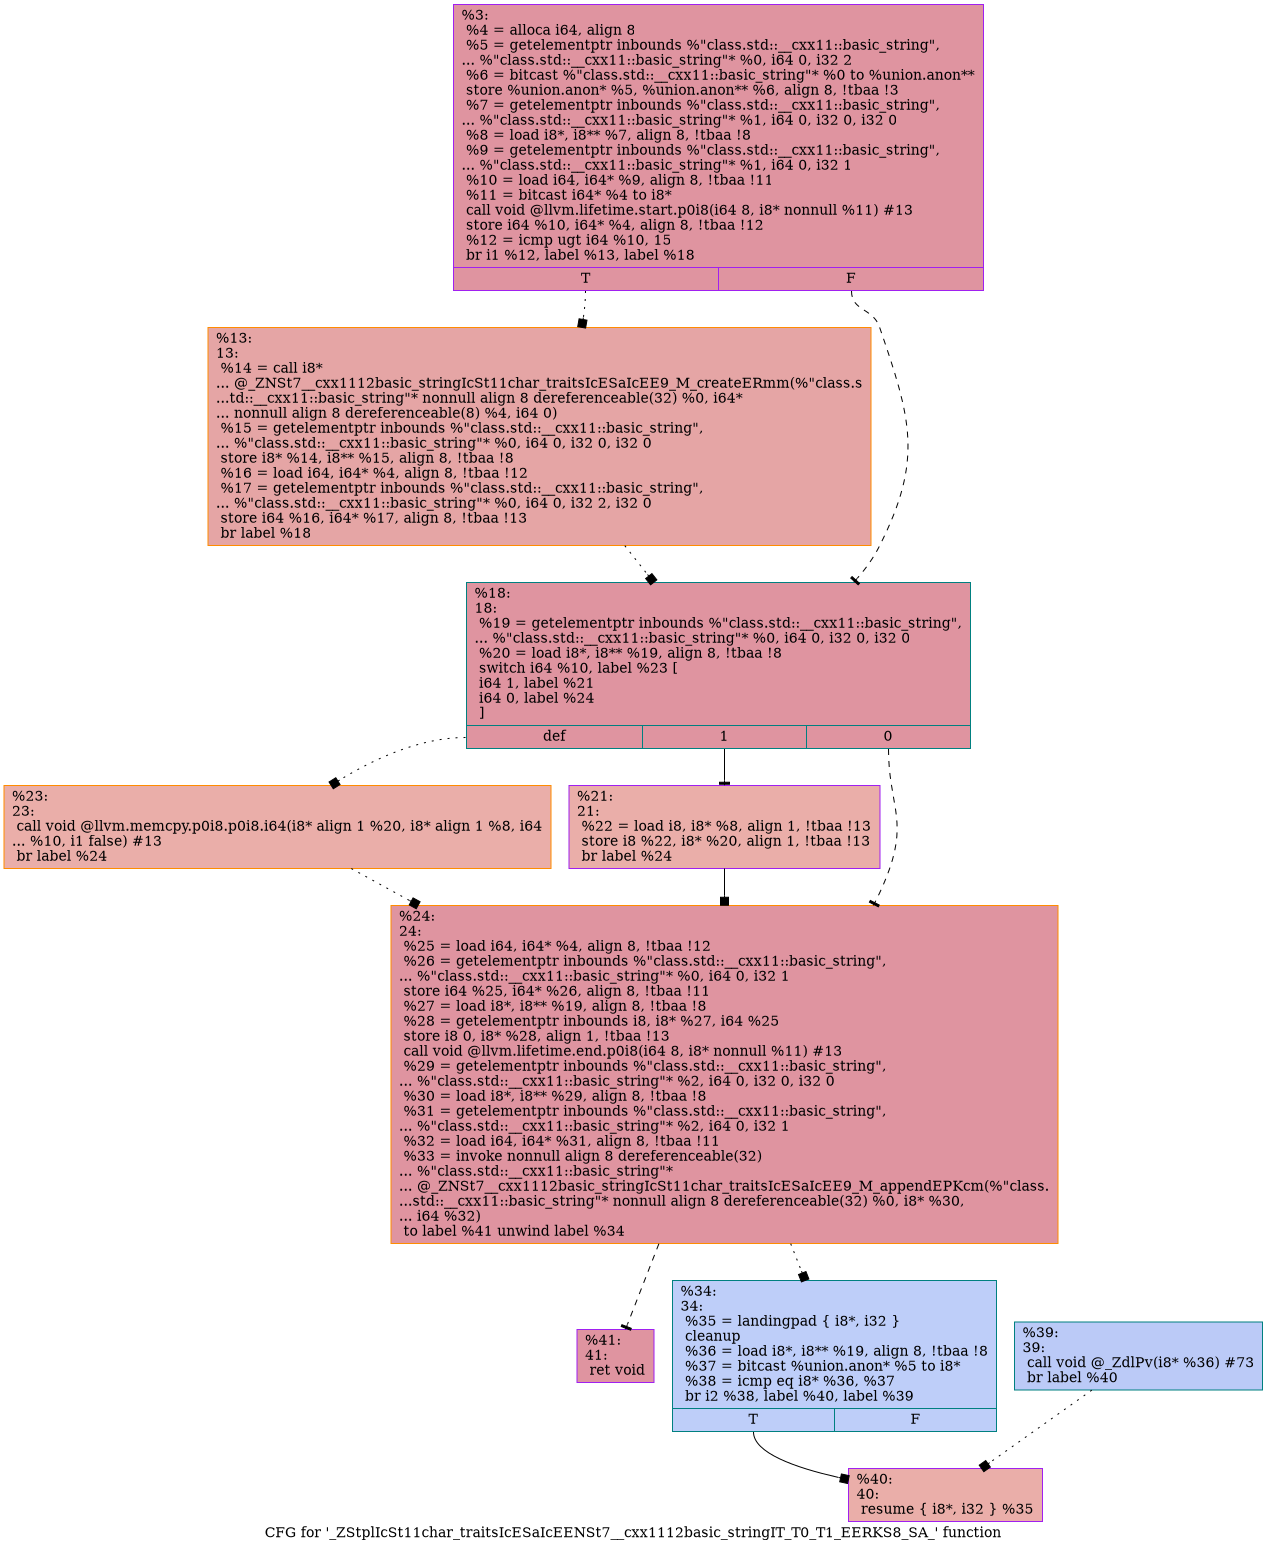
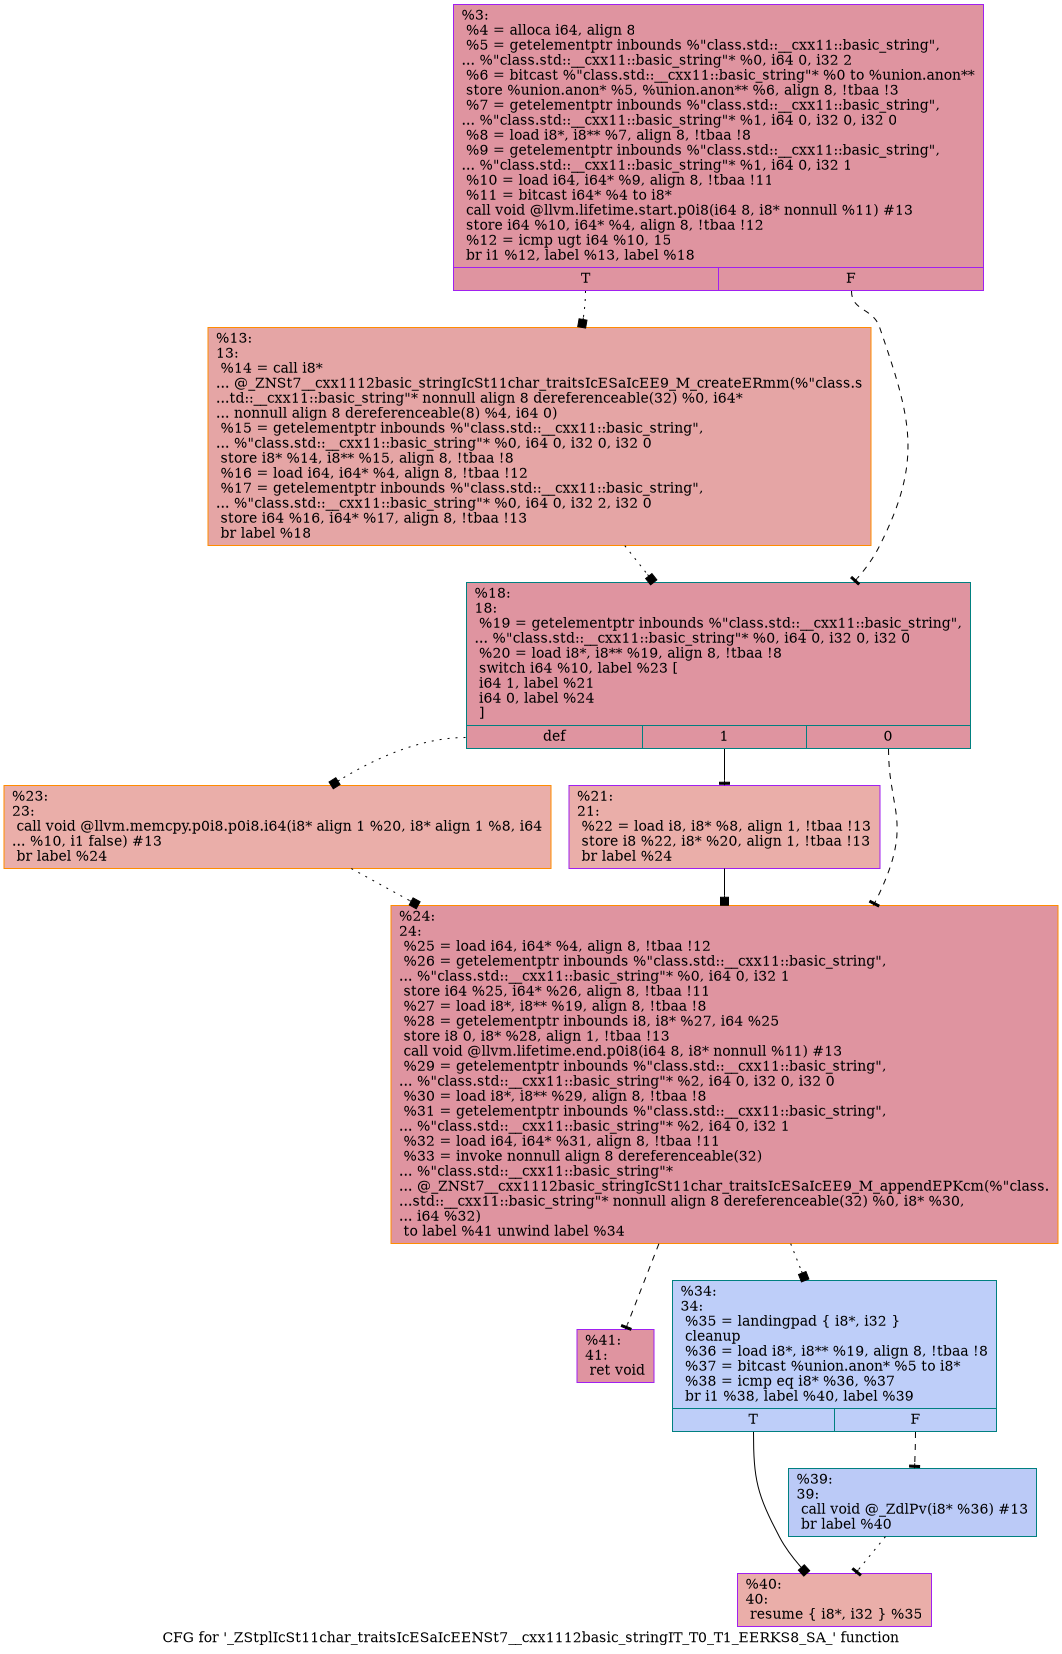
(1138, 1363) -> (912, 1510)
(798, 1396) -> (798, 1396)
(1041, 1426) -> (872, 1553)
none -> (915, 1448)
